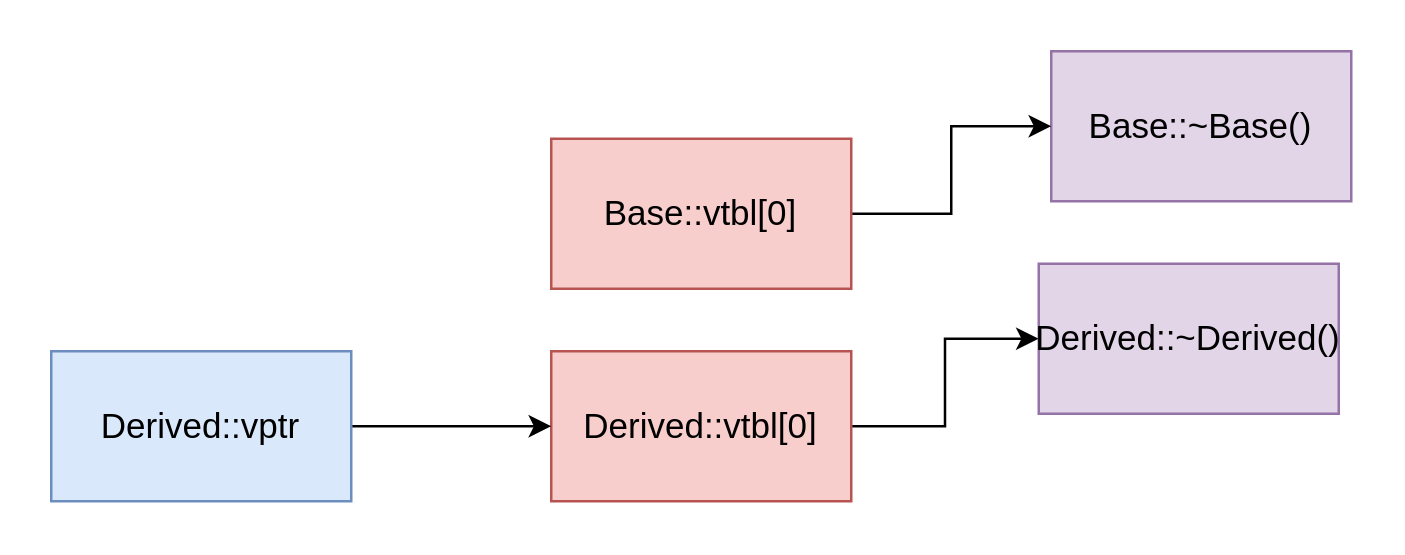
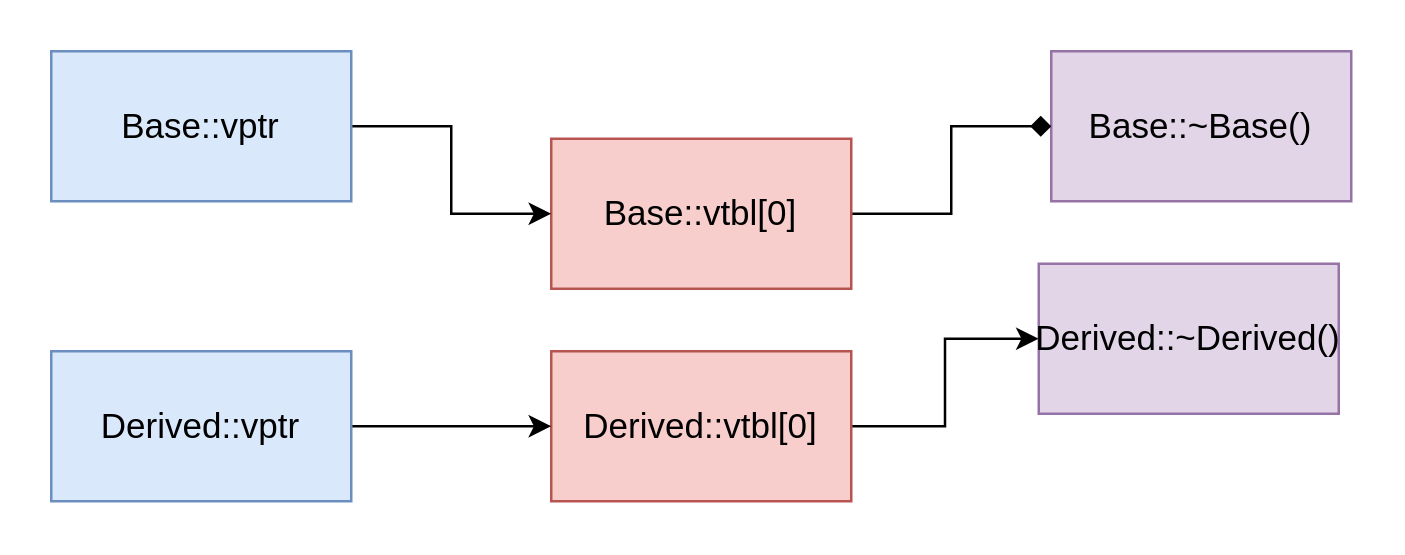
none -> (201, 126)
(1032, 126) -> (1031, 126)
none -> (451, 161)
